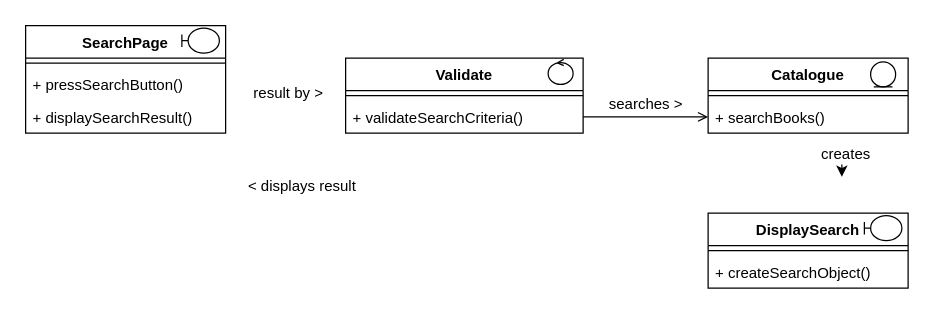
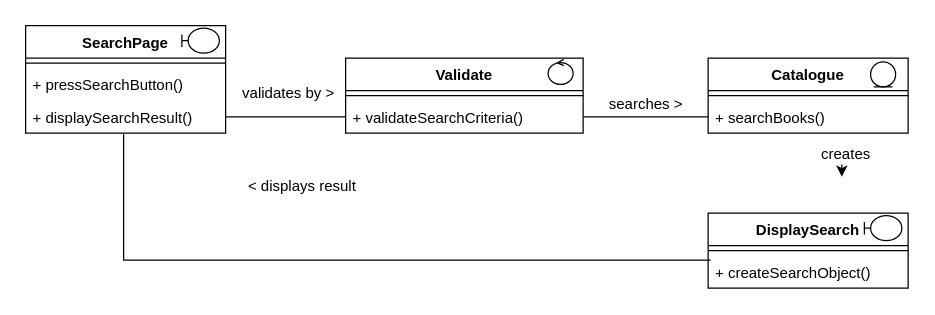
(289, 93) -> (289, 93)
none -> (285, 117)
(701, 117) -> (702, 117)
none -> (356, 260)
